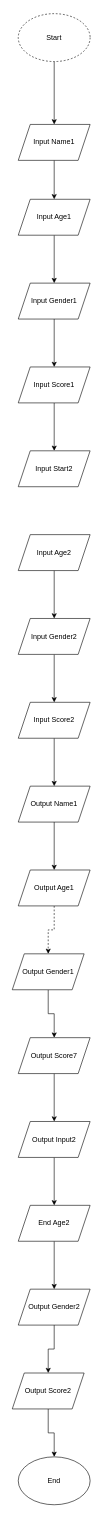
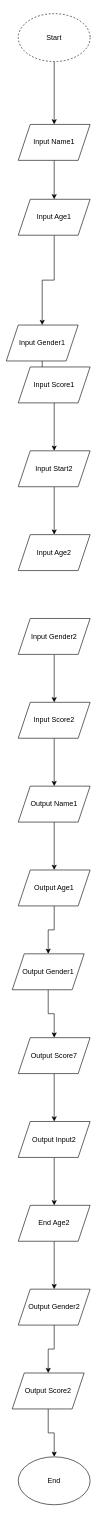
(54, 300) -> (42, 342)
none -> (54, 529)
(54, 612) -> none
(53, 930) -> (53, 930)
